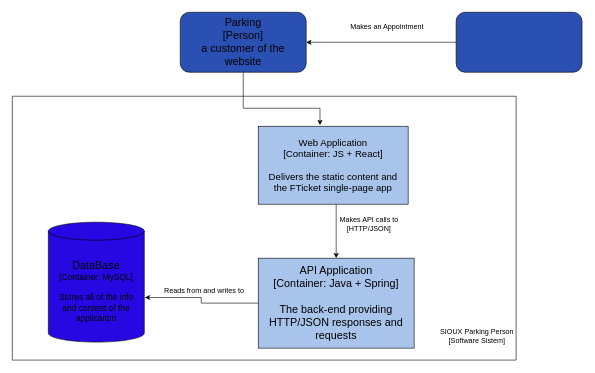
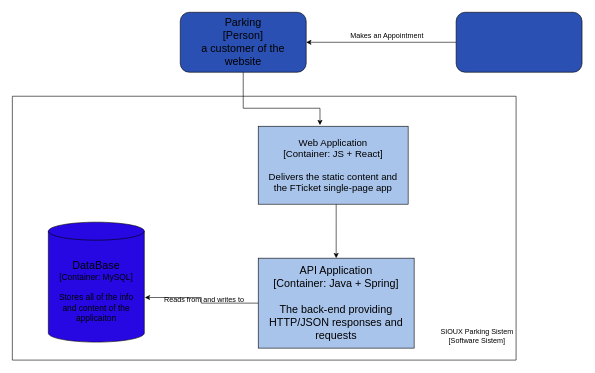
(387, 27) -> (387, 36)
(369, 224) -> none
(204, 291) -> (204, 300)
(477, 336) -> (477, 336)
